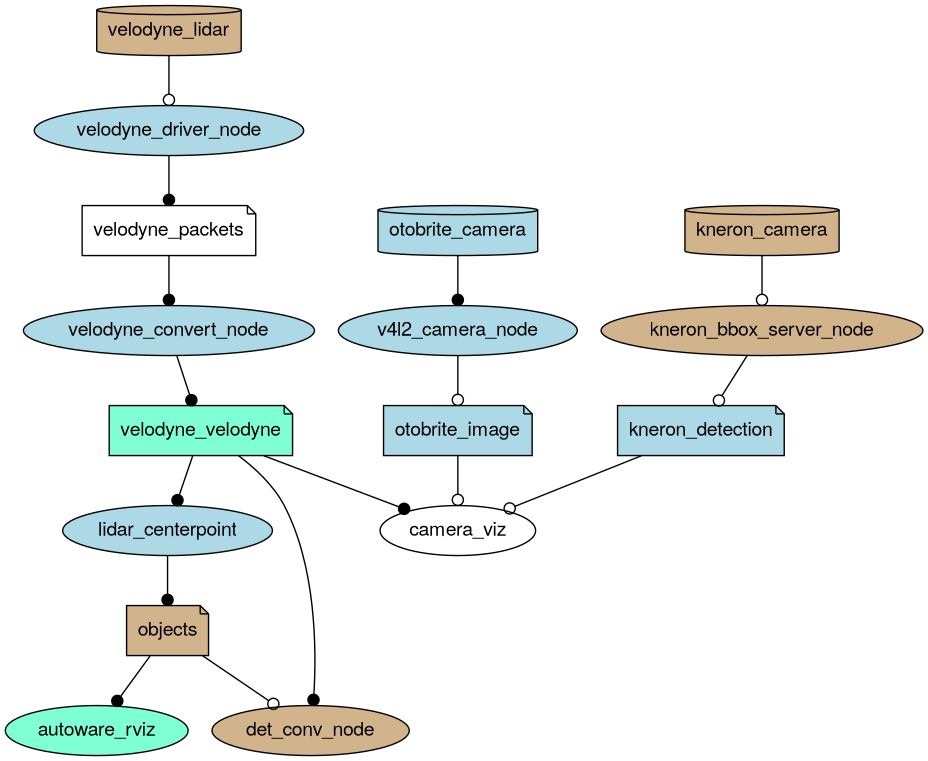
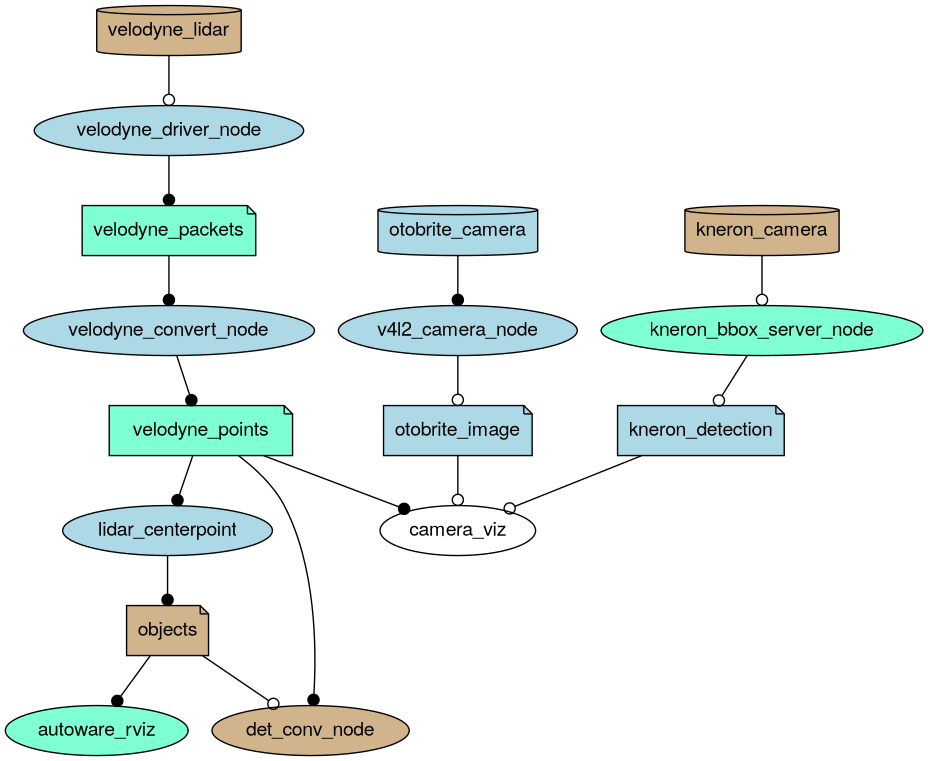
(169, 231) -> (169, 231)
(762, 331) -> (762, 331)
(201, 431) -> (201, 431)
